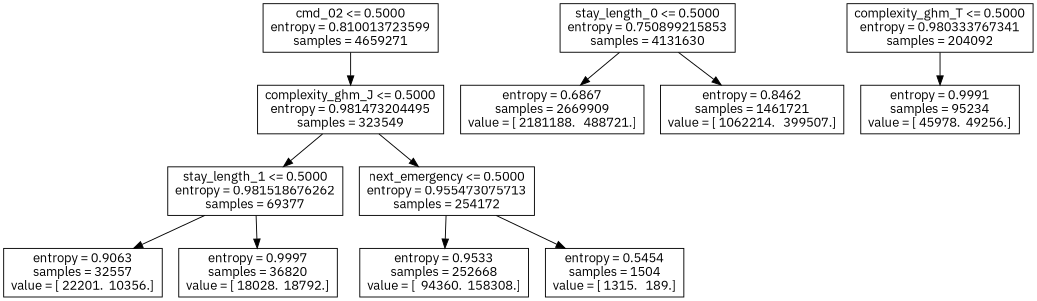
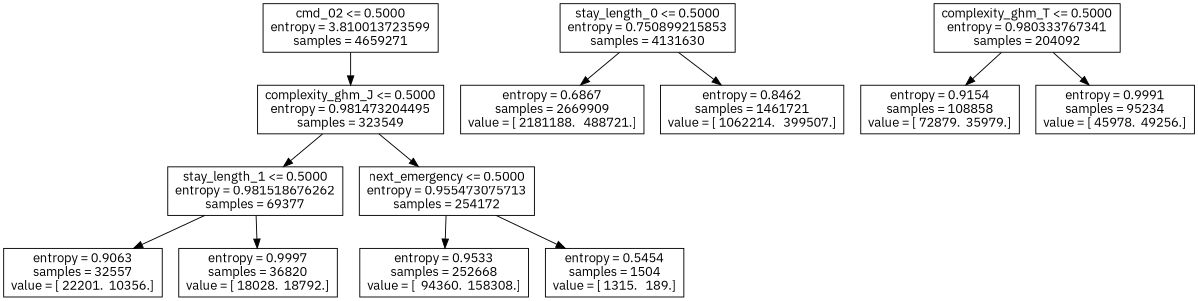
(351, 28) -> (351, 28)
none -> (940, 110)
